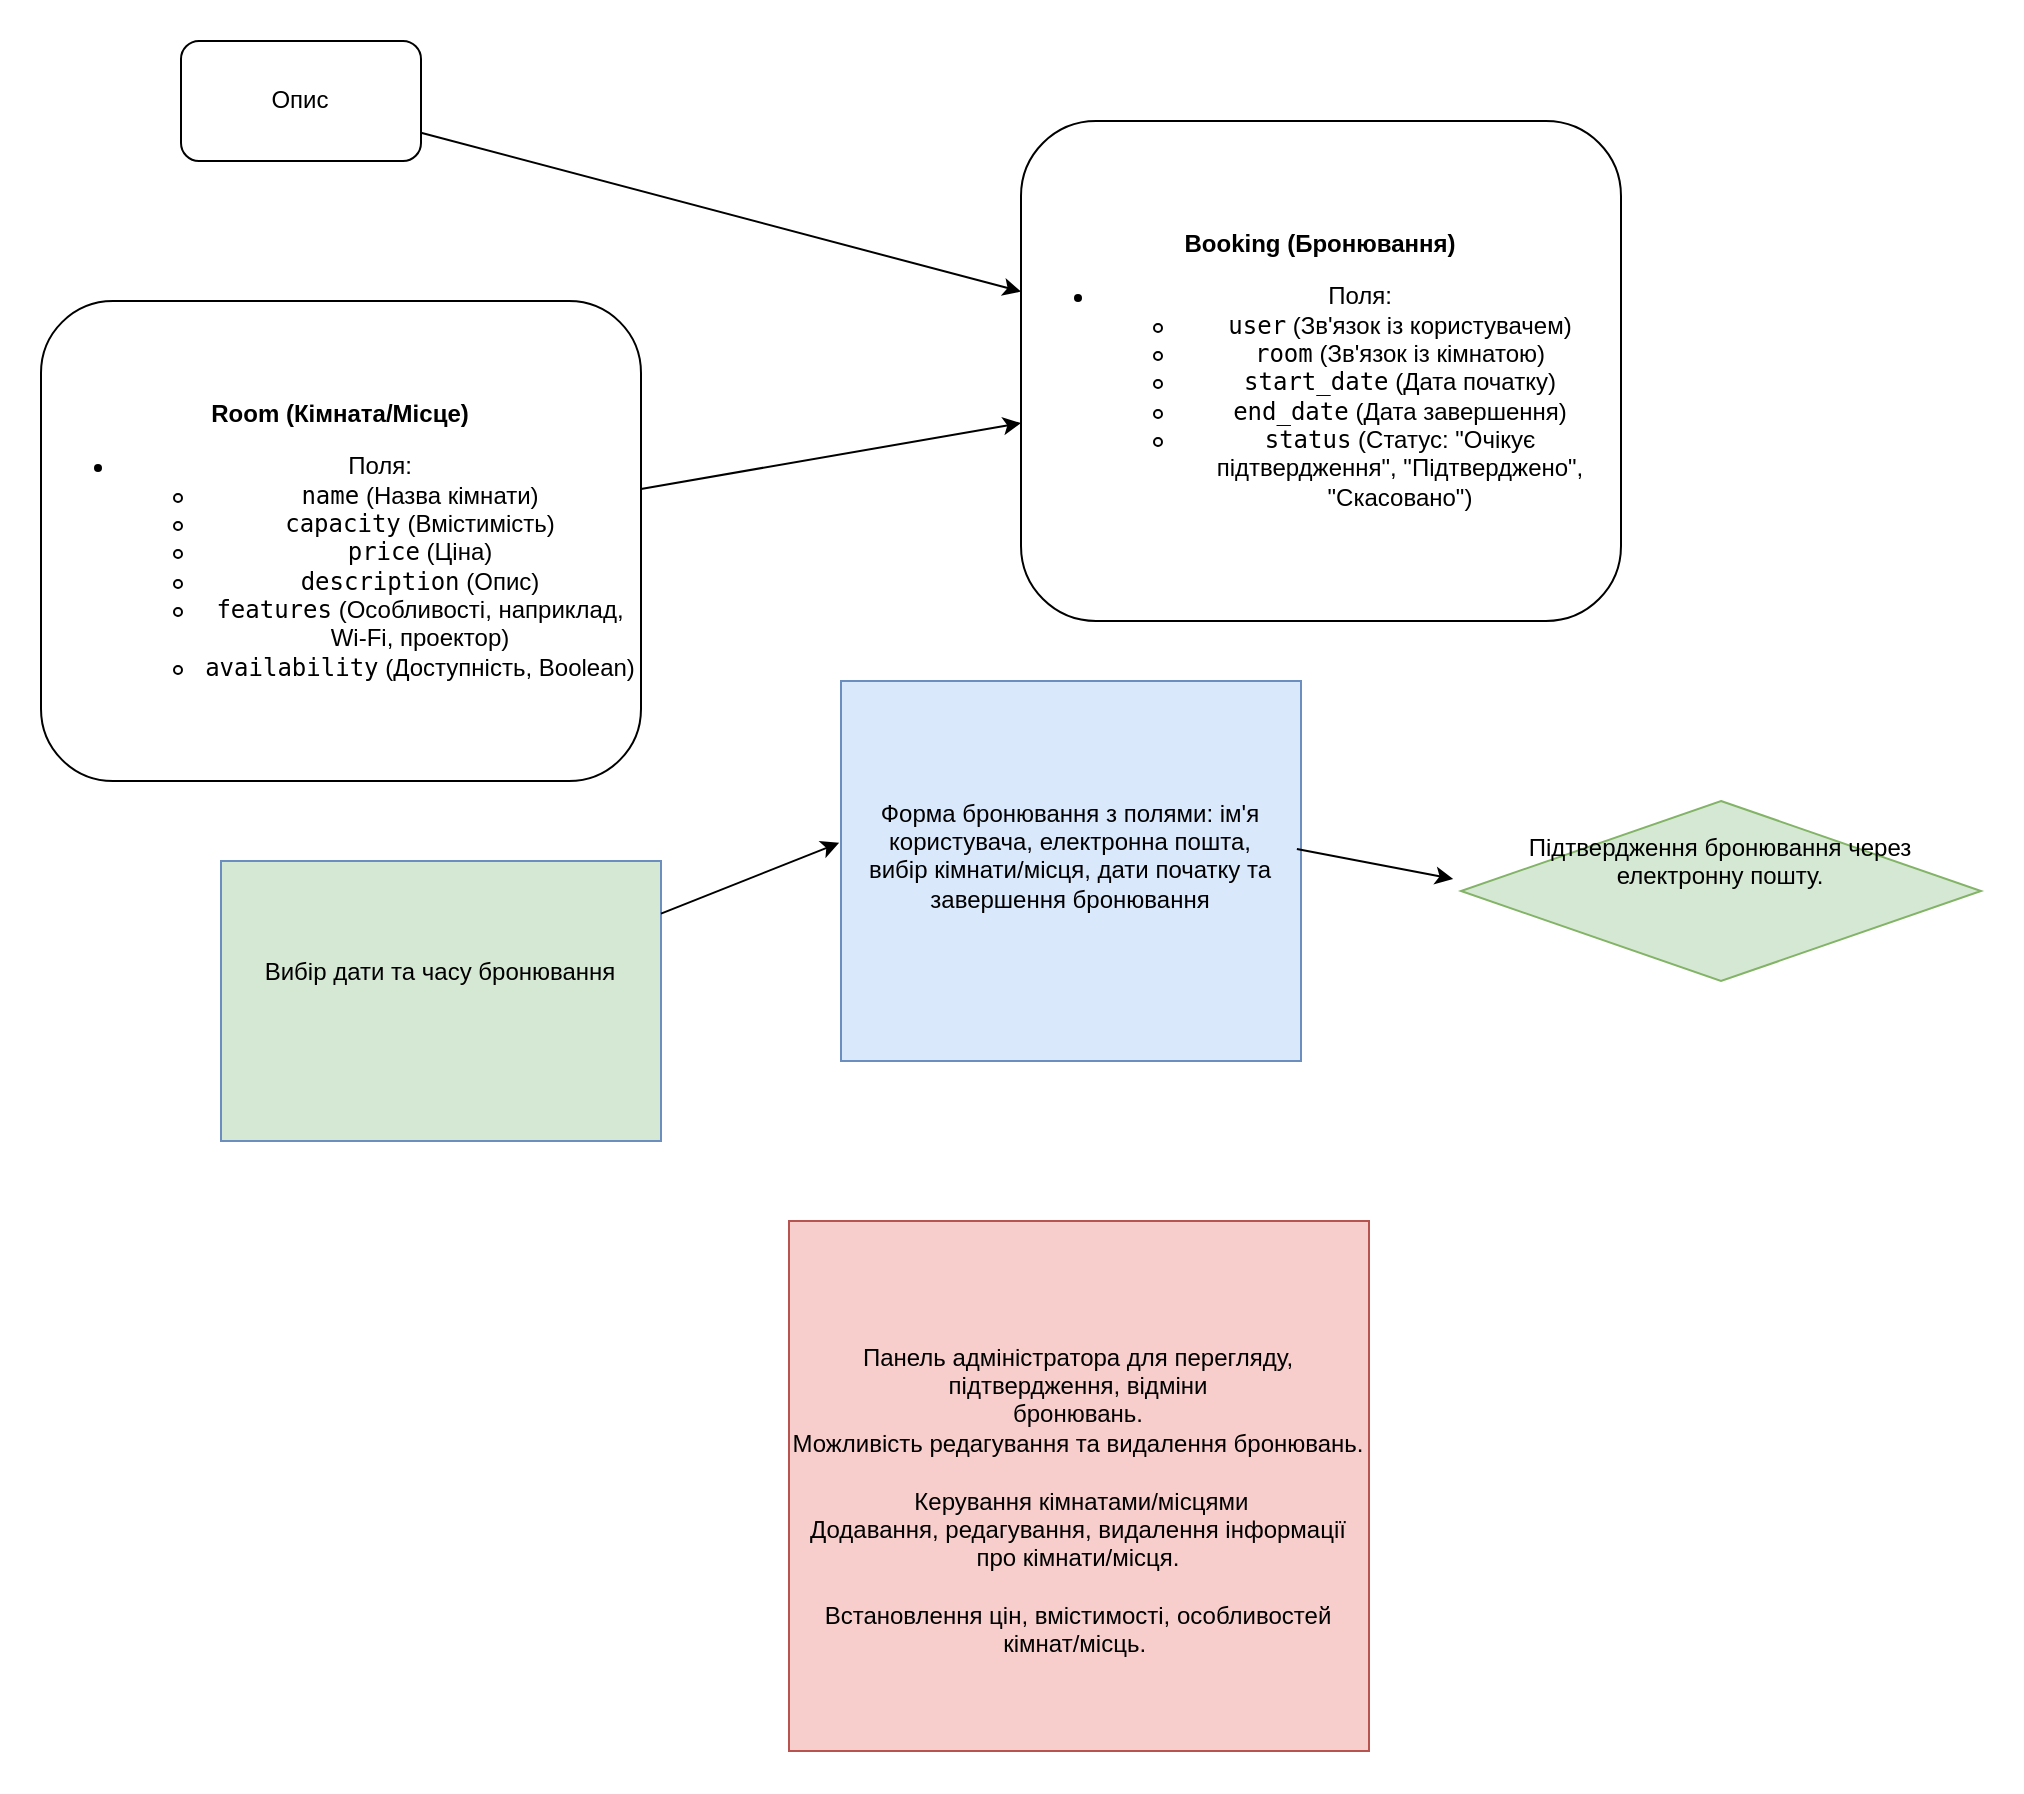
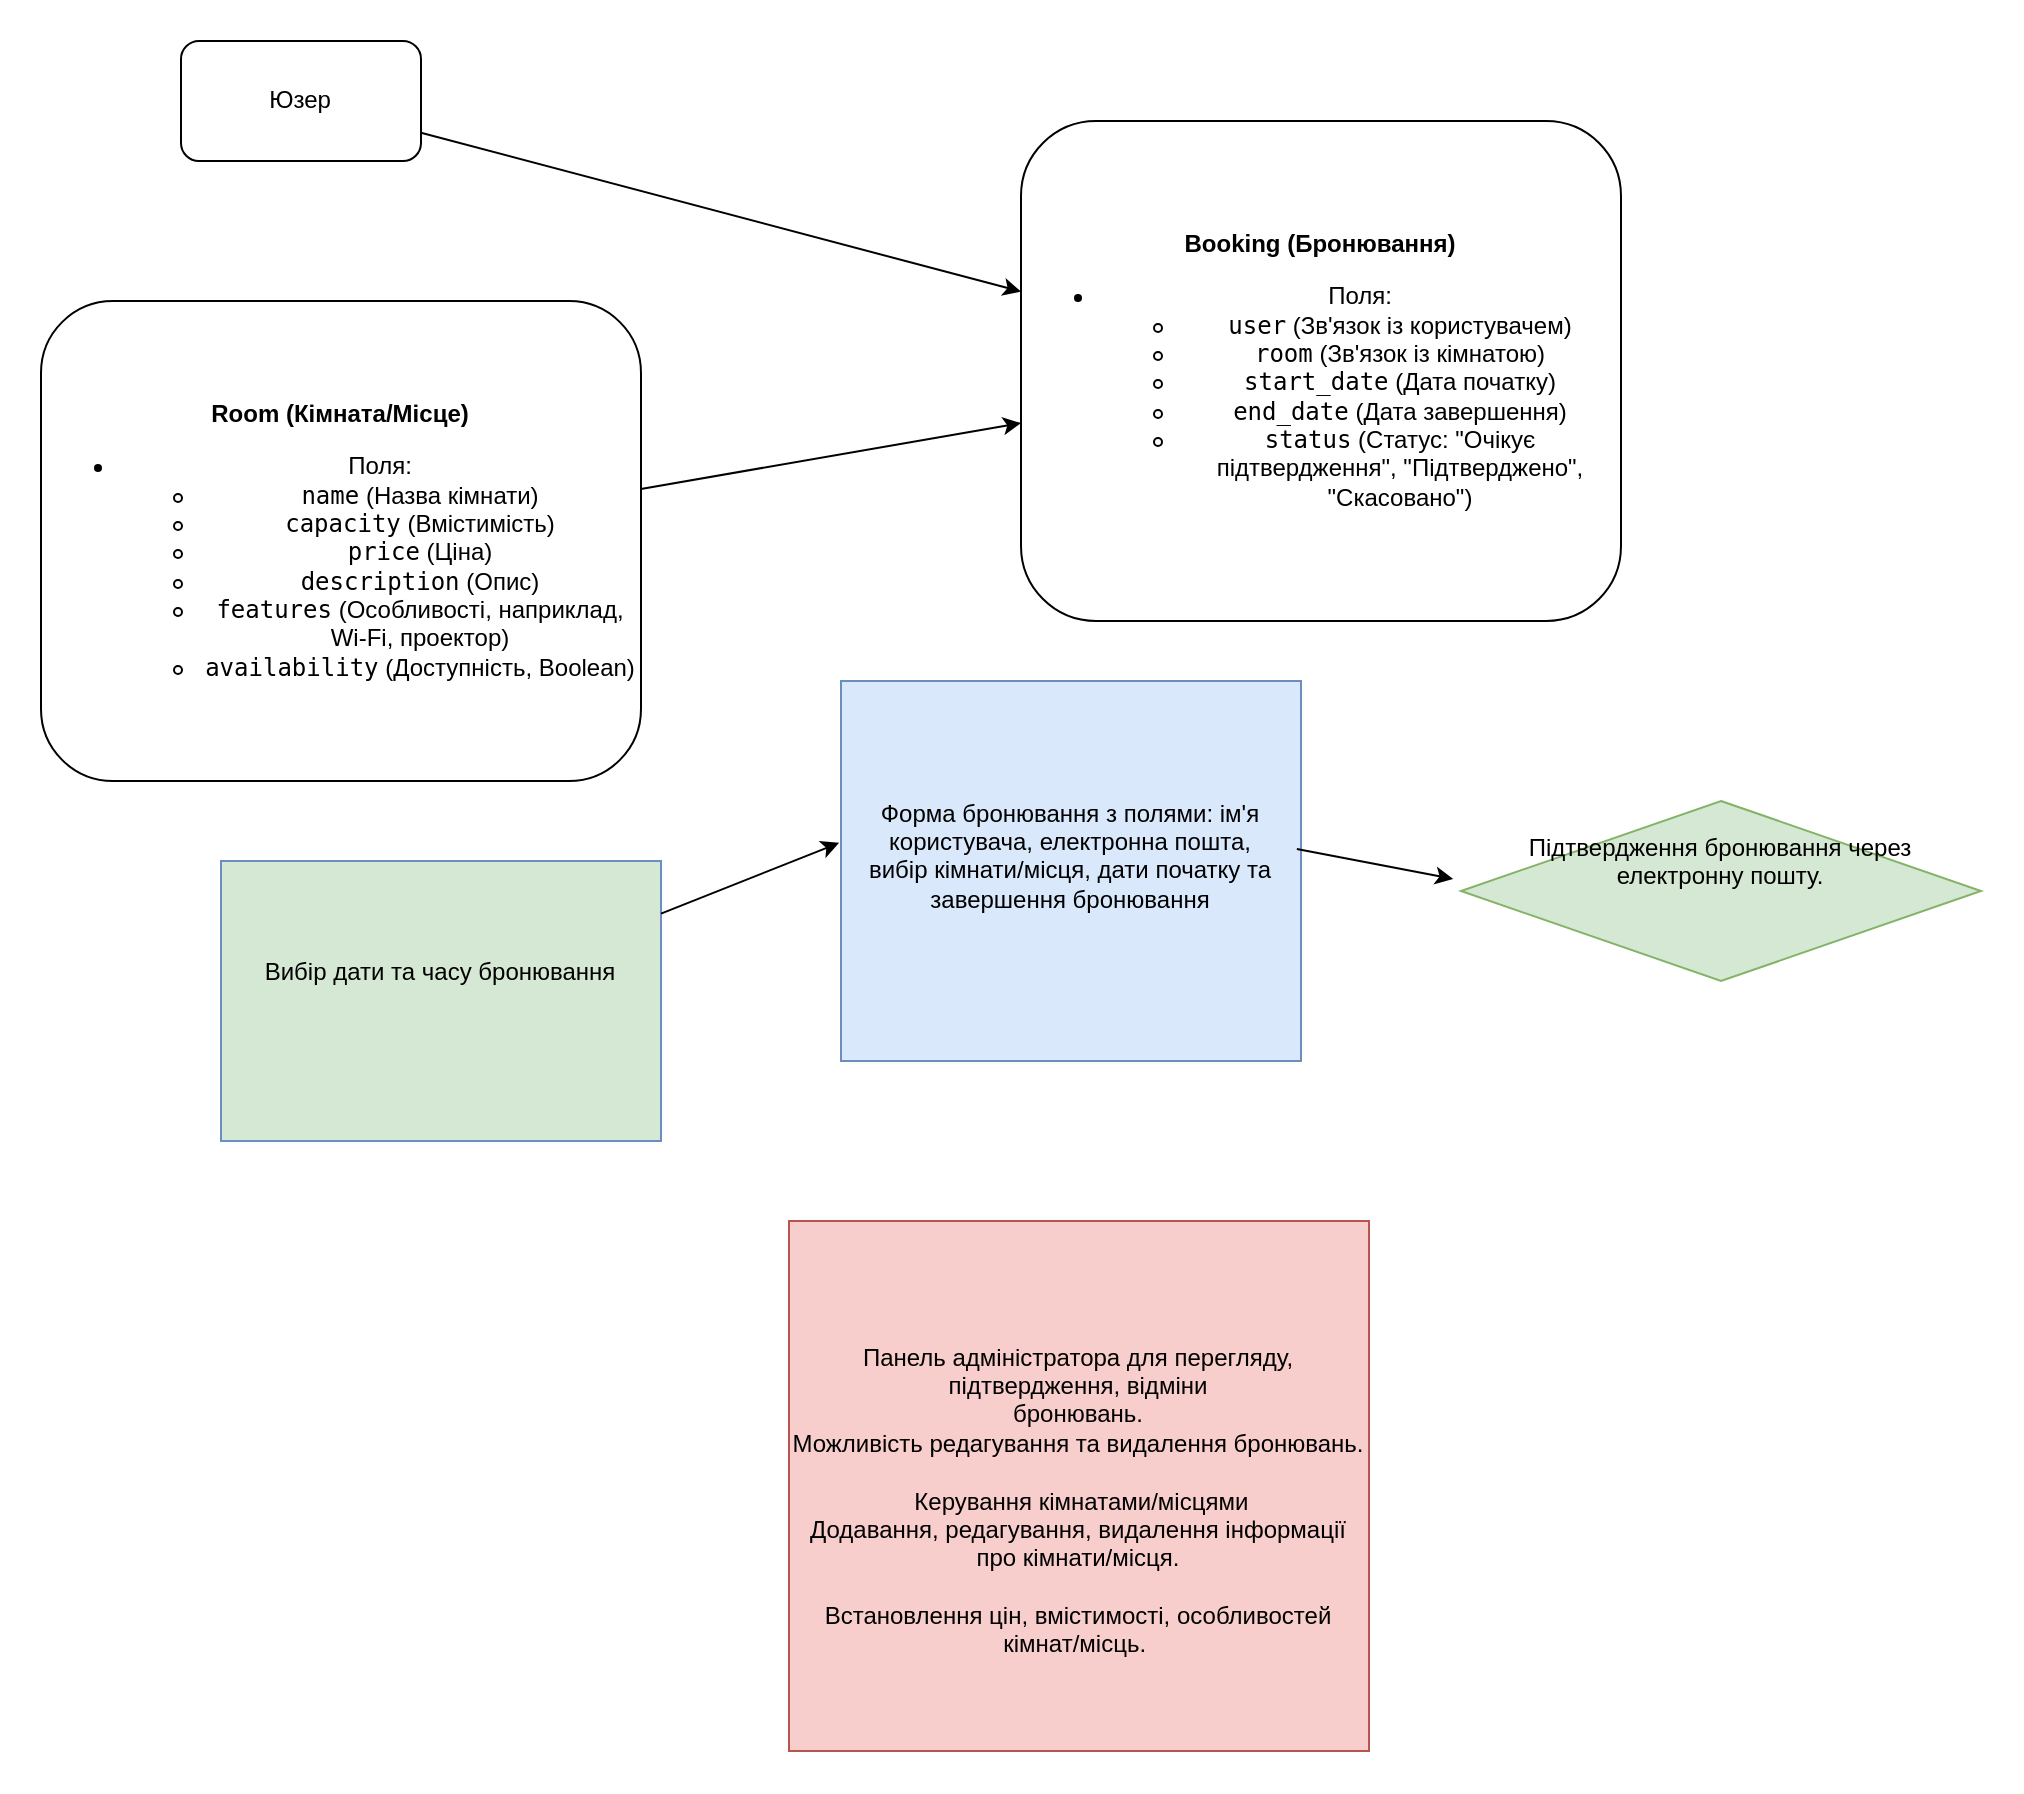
(301, 101) -> (301, 101)
